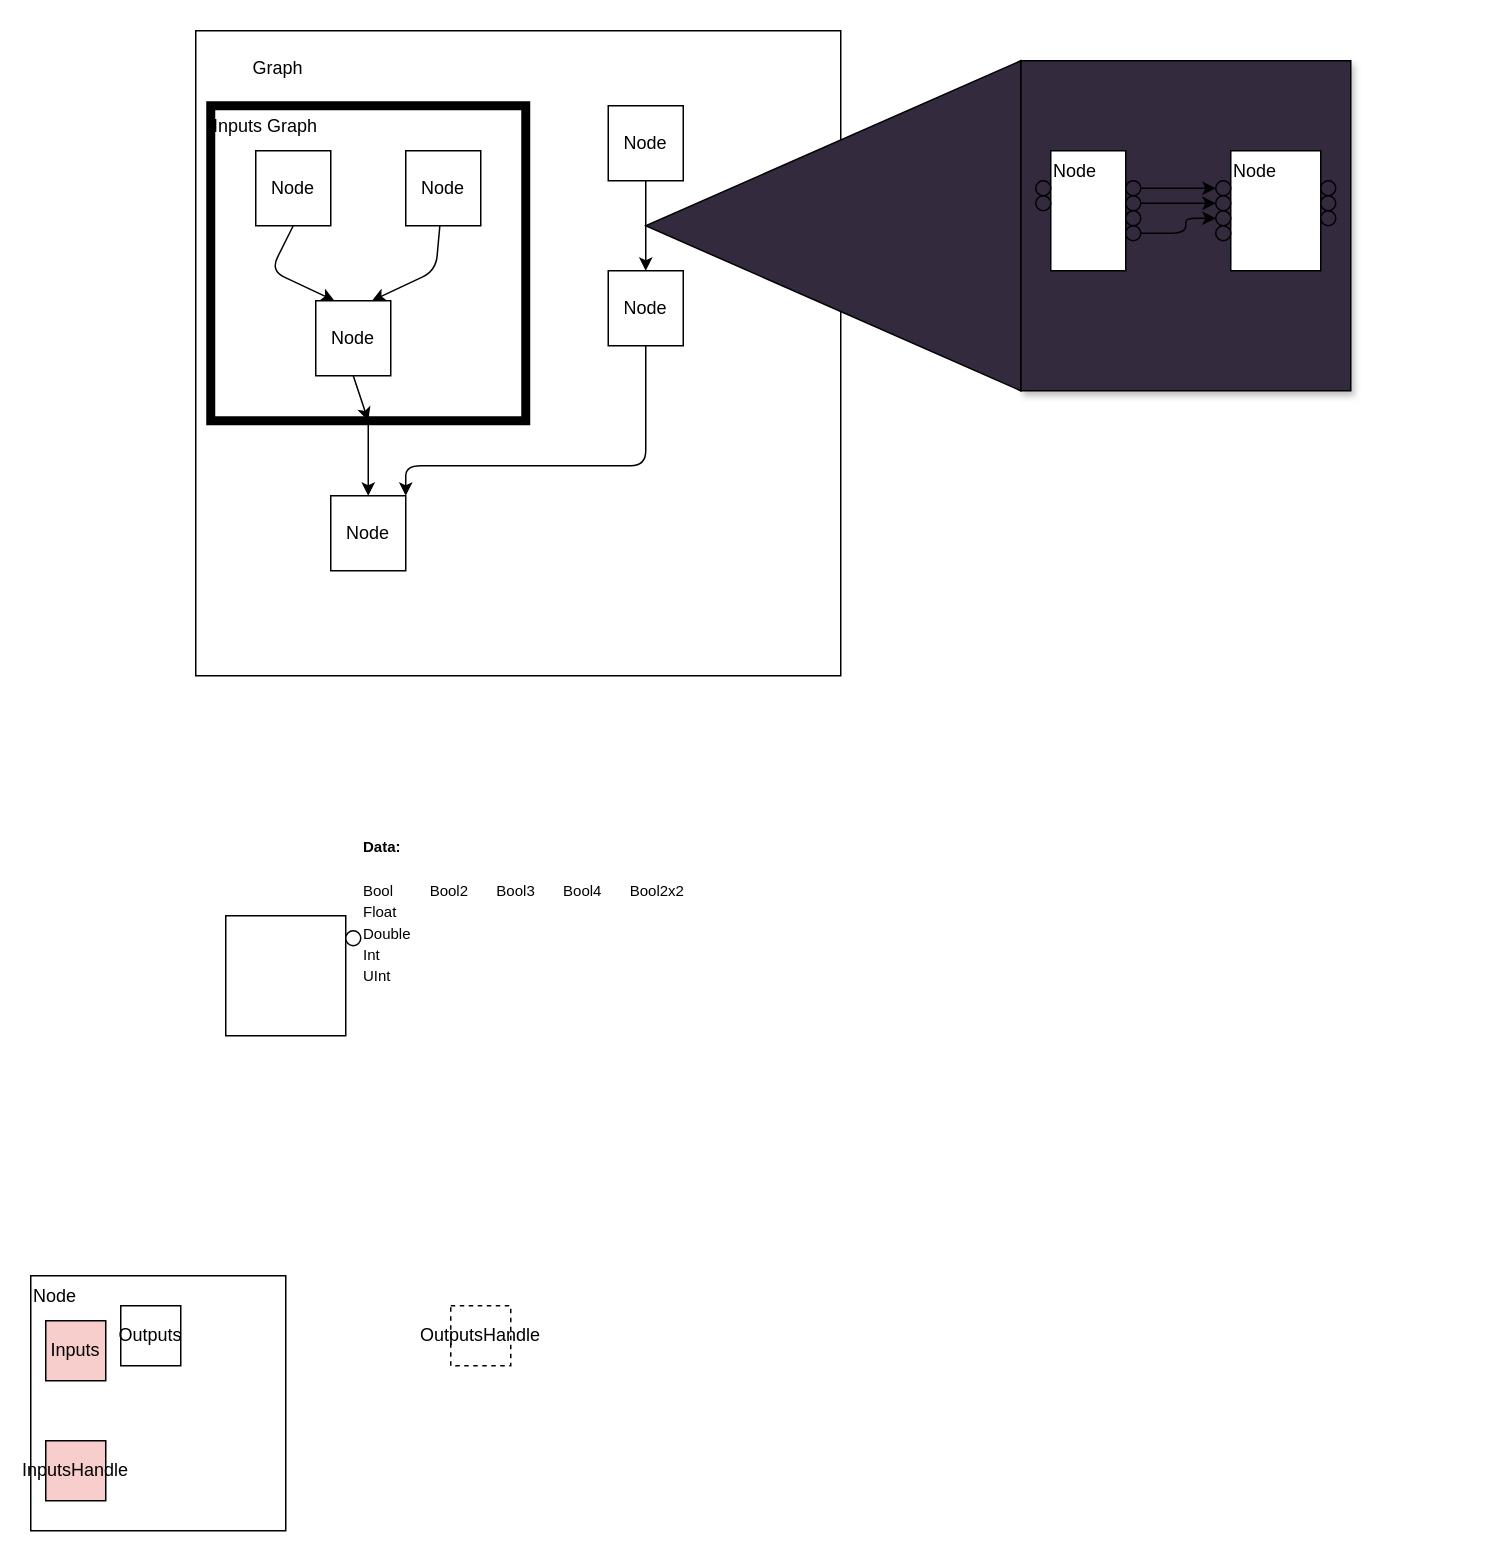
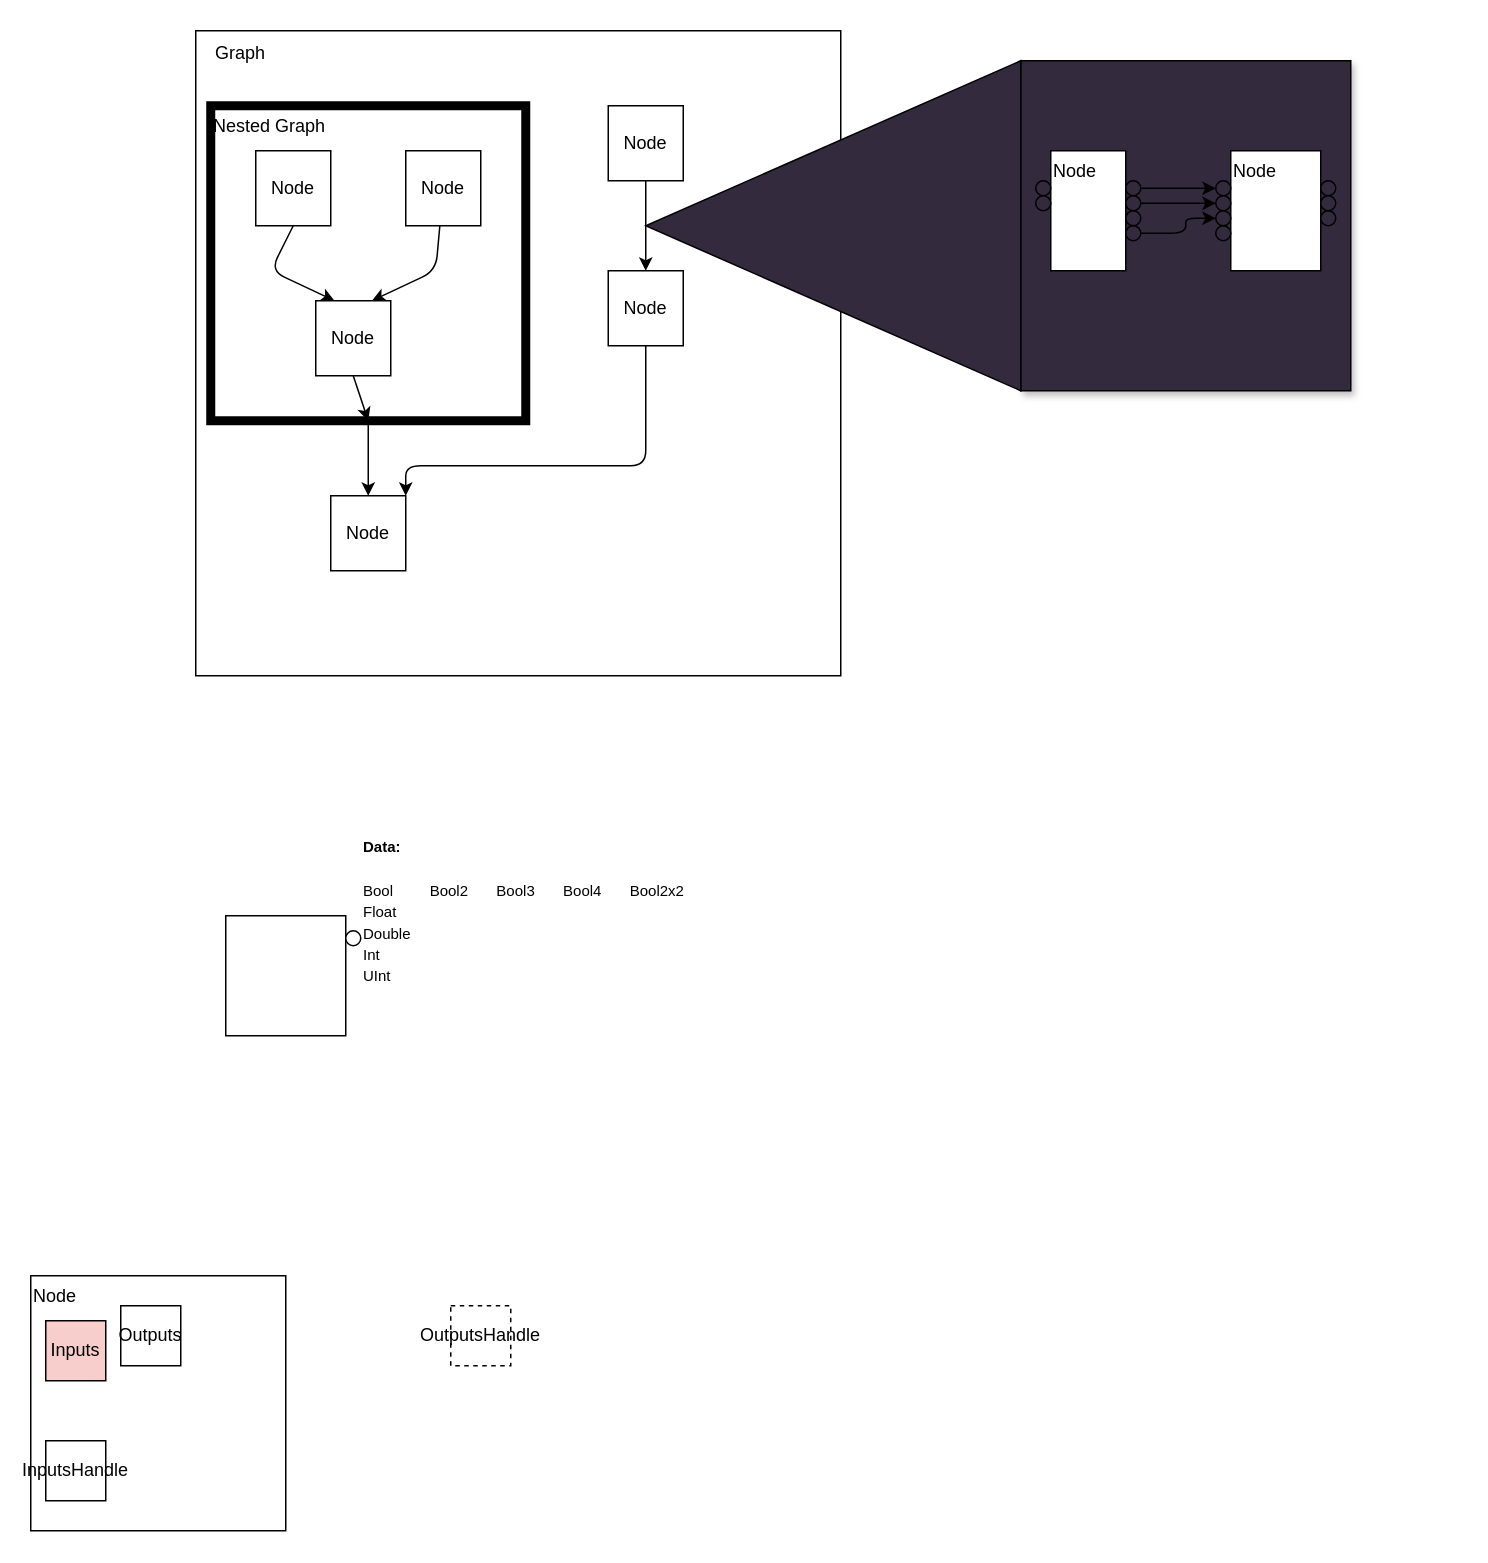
(278, 68) -> (241, 53)
(272, 127) -> (272, 127)
(76, 1471) -> (76, 1471)
